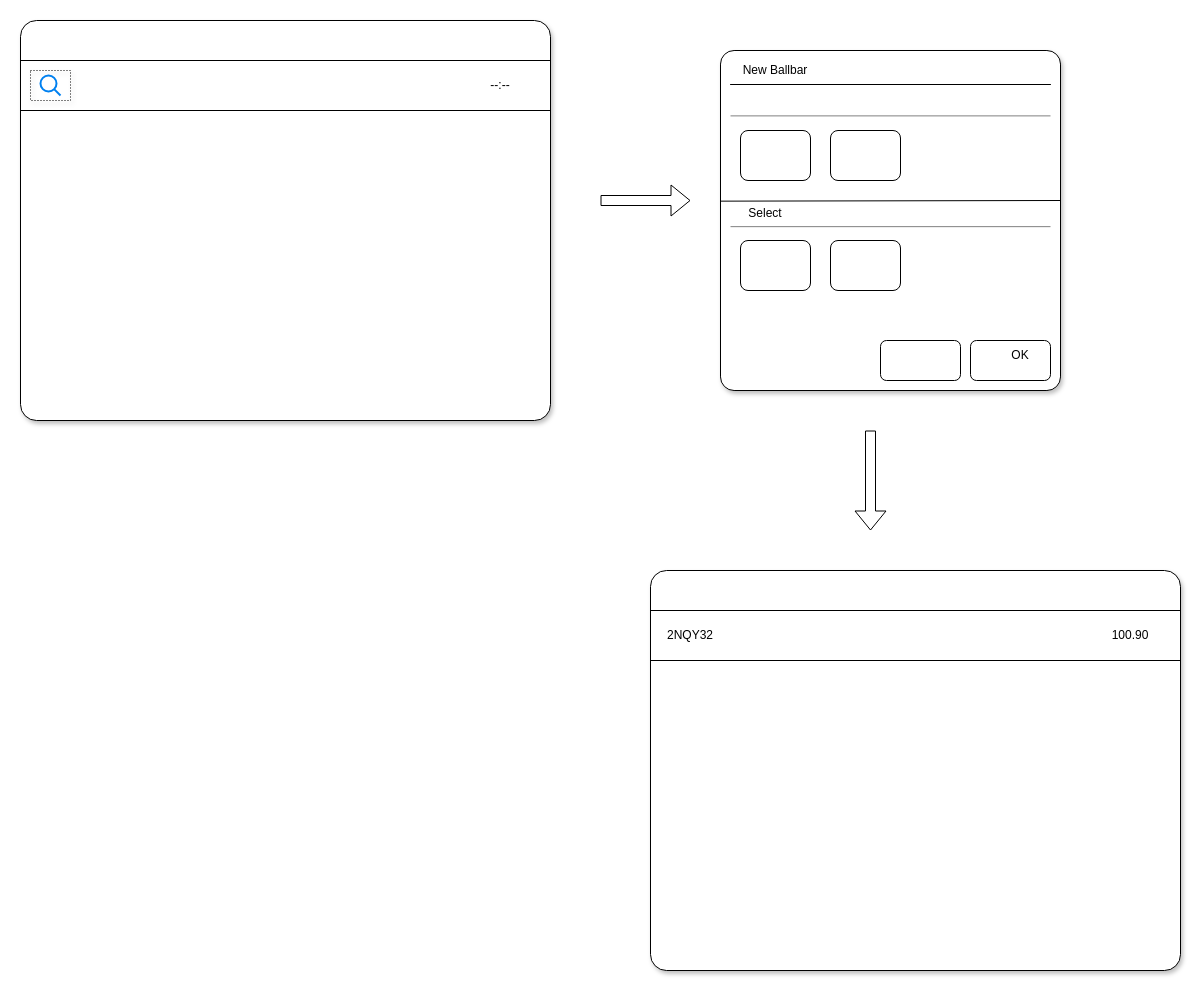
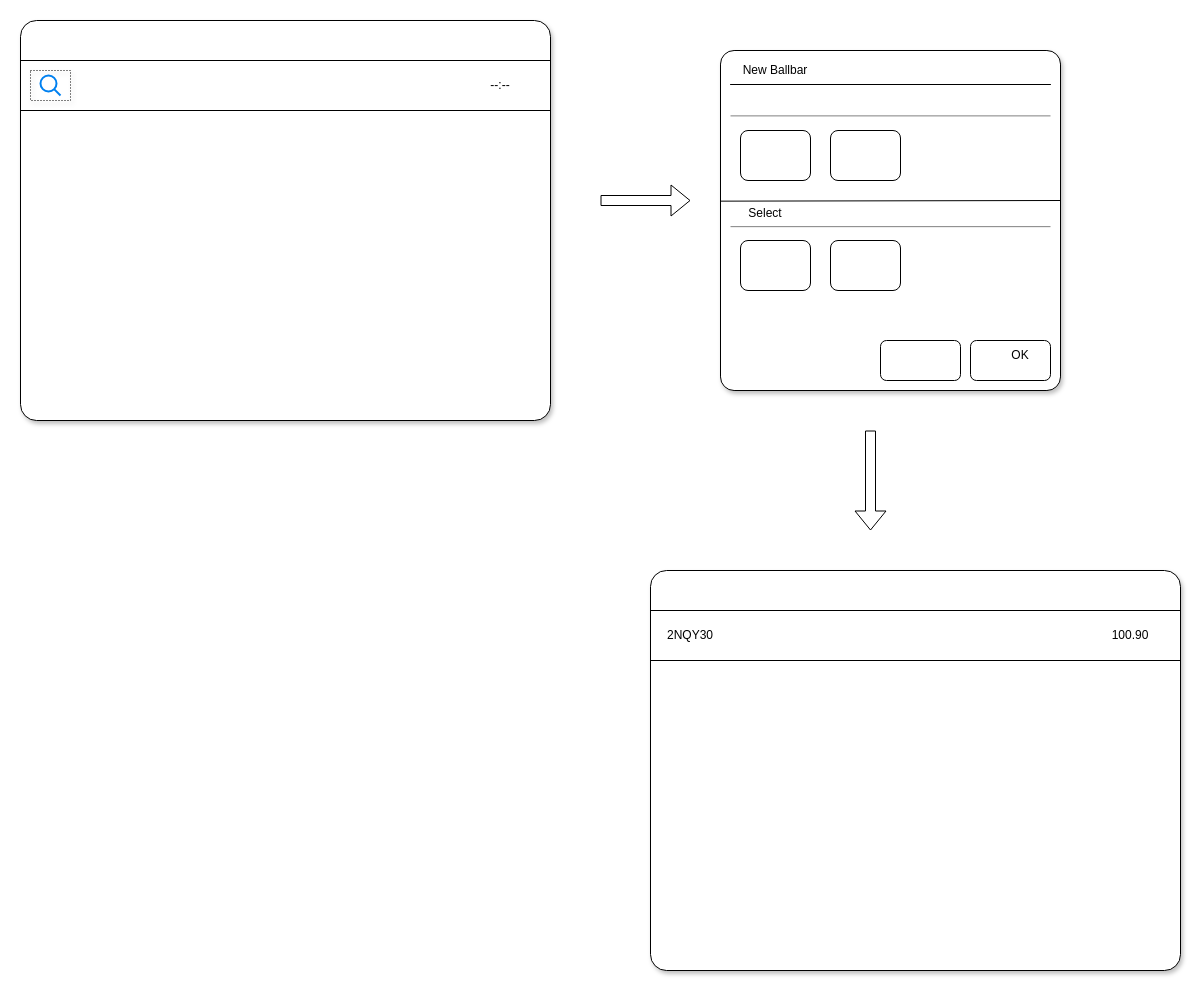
(691, 636) -> (691, 636)
